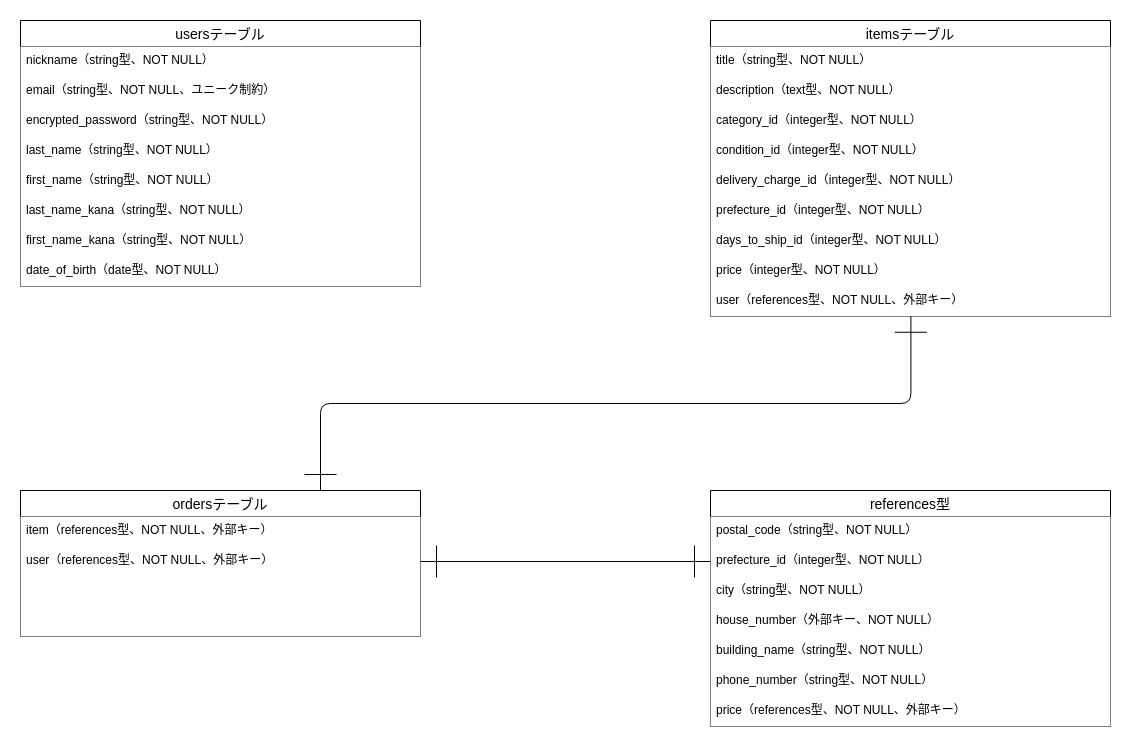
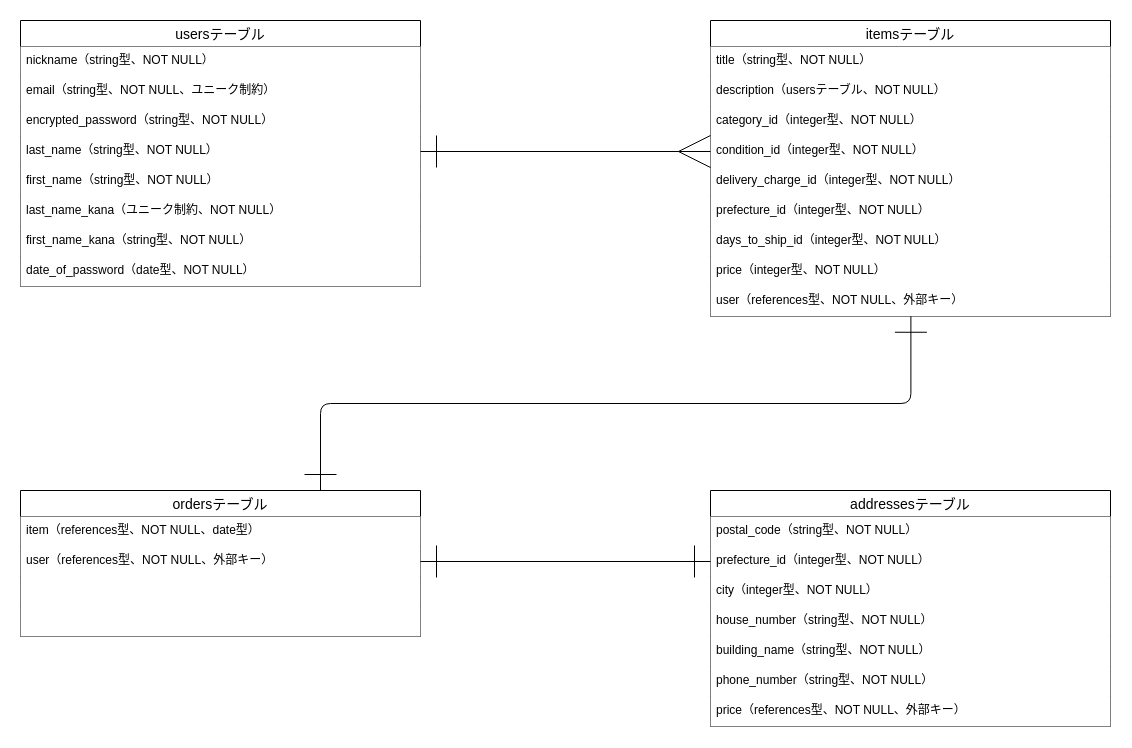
(813, 90) -> (834, 90)
none -> (565, 152)
(139, 210) -> (151, 210)
(131, 270) -> (143, 270)
(910, 504) -> (910, 504)
(151, 530) -> (146, 530)
(796, 590) -> (799, 590)
(824, 620) -> (824, 620)
